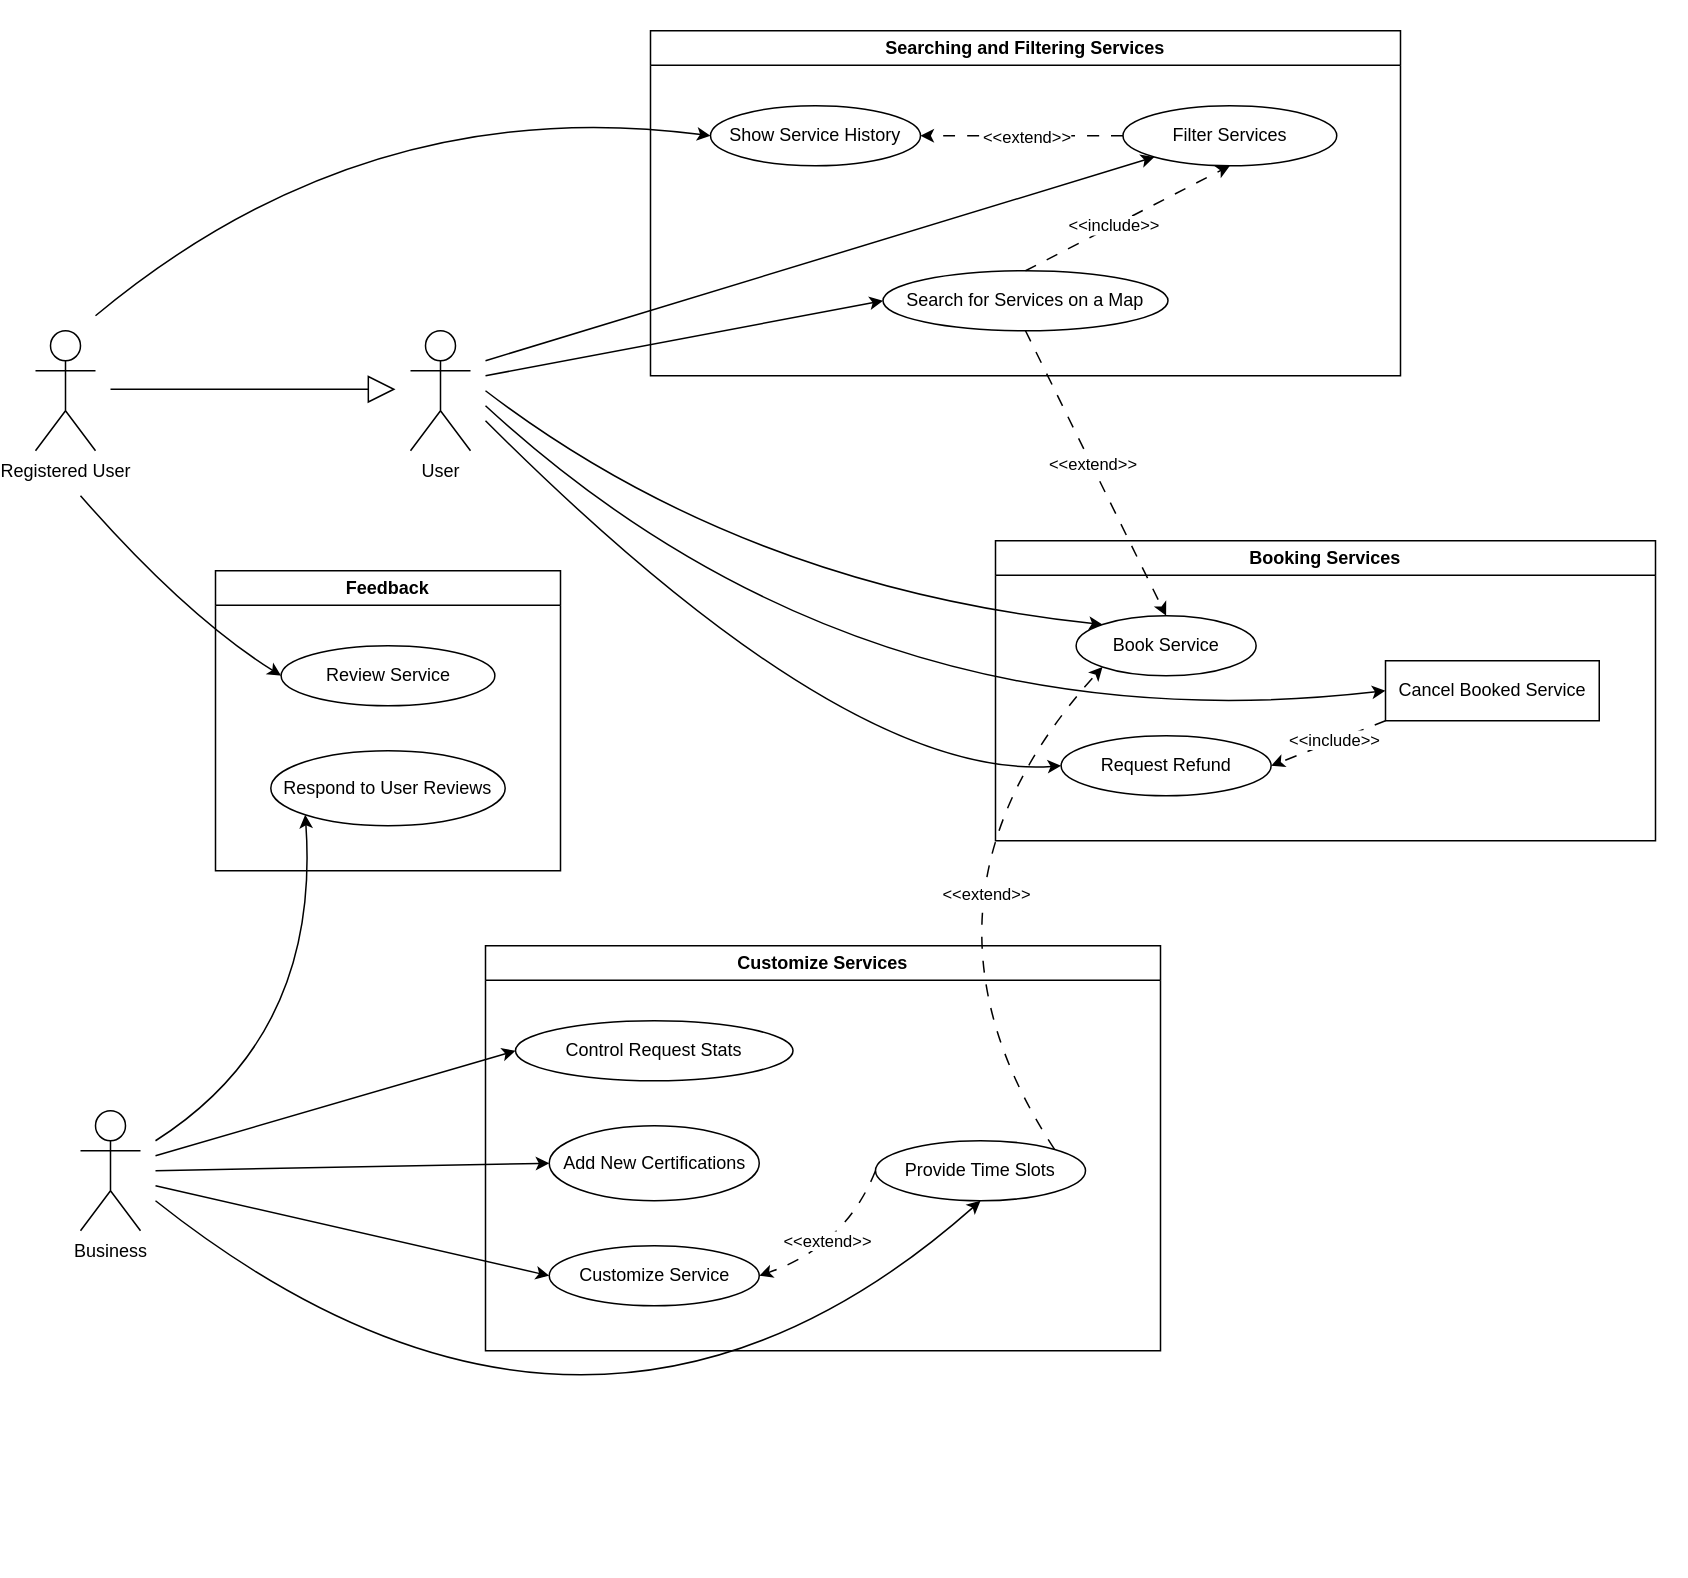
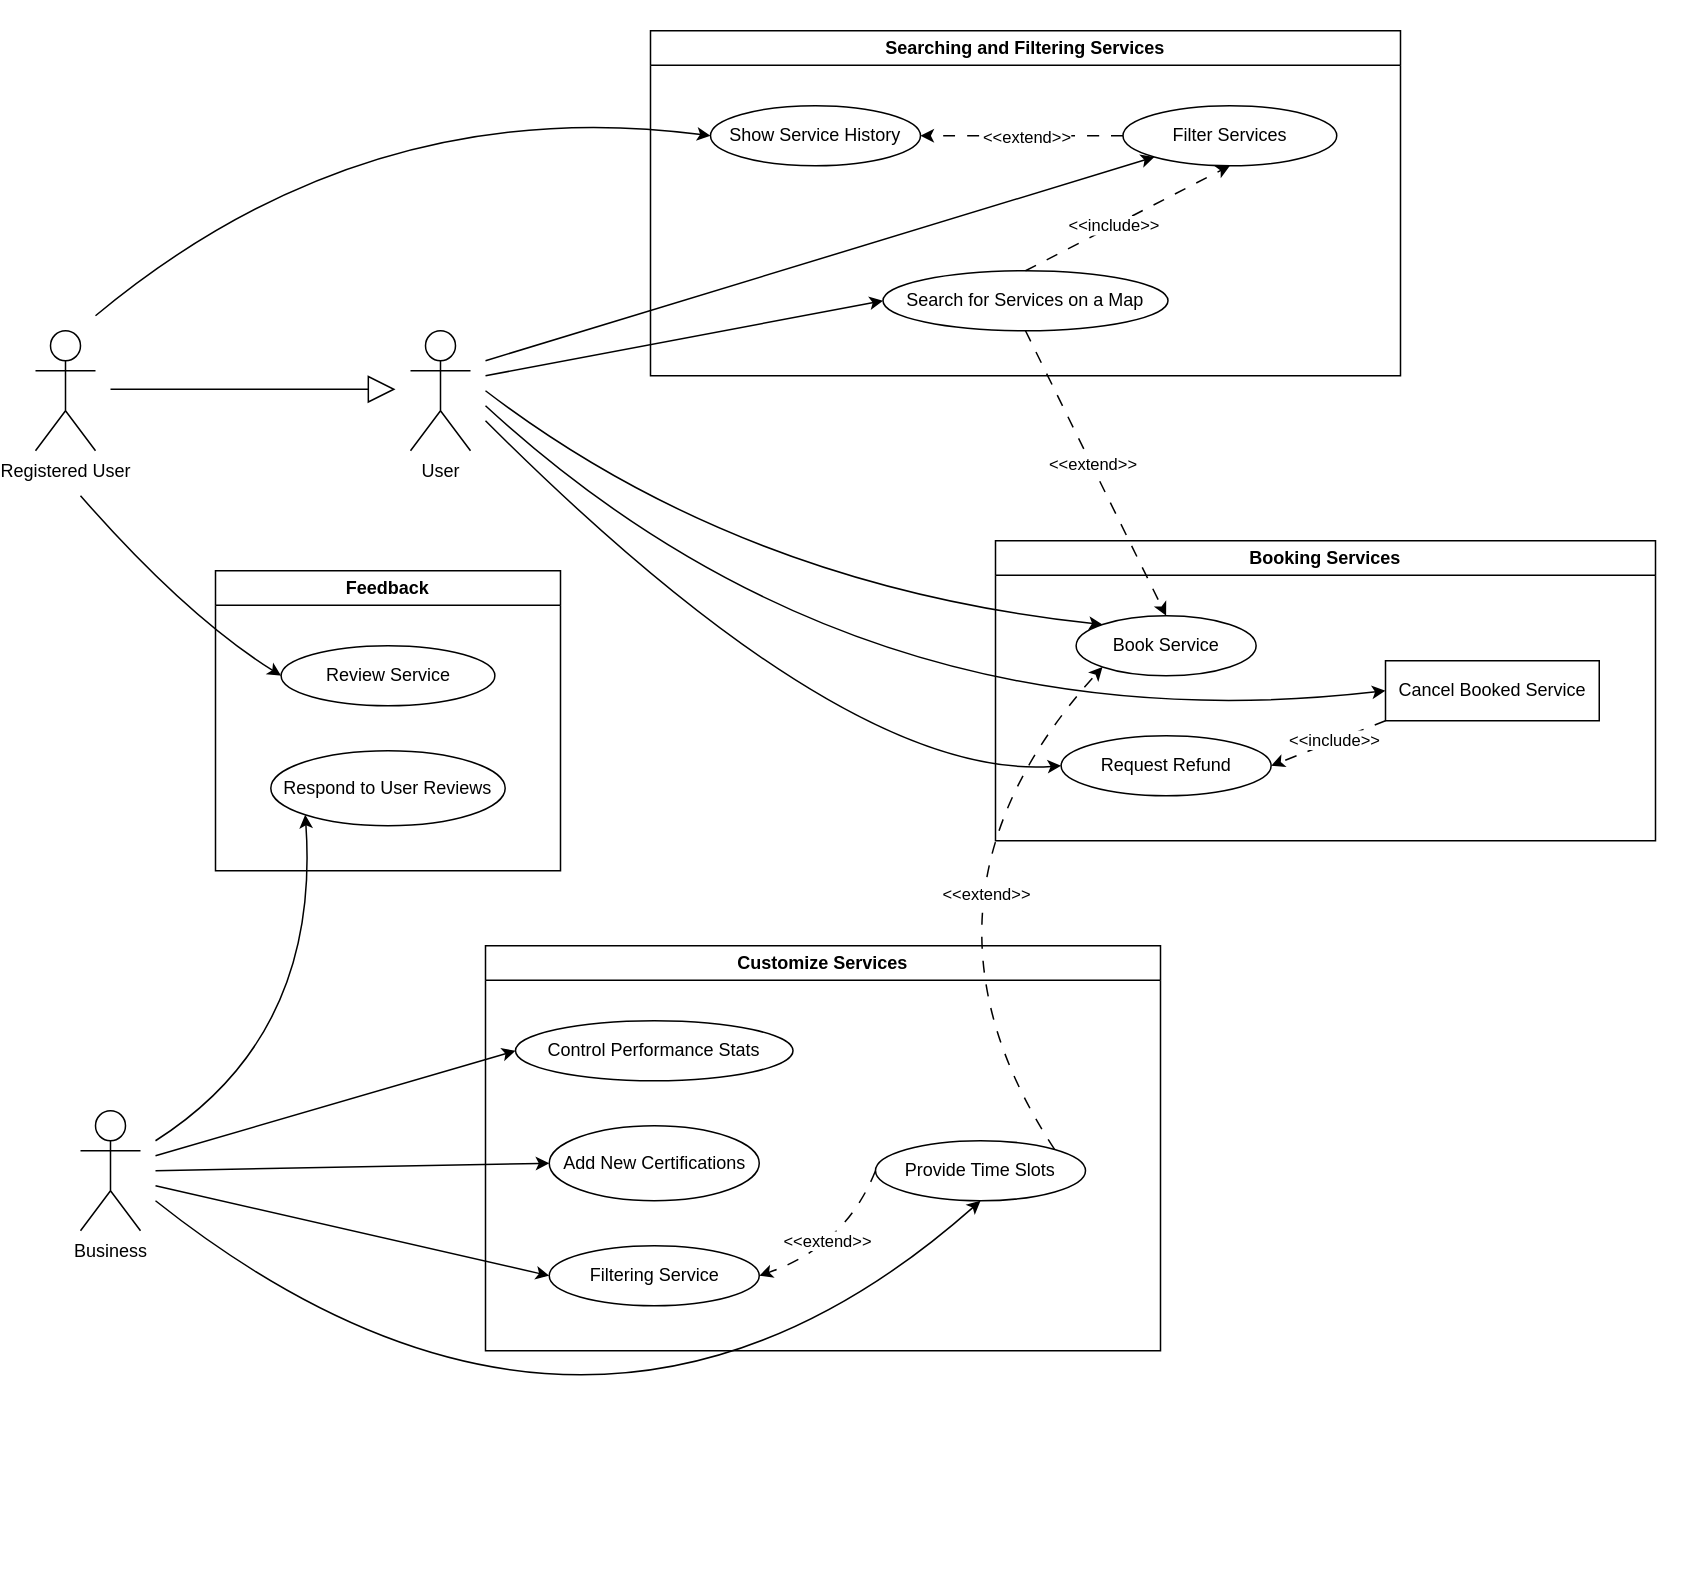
(654, 1051) -> (654, 1051)
(655, 1276) -> (655, 1276)
